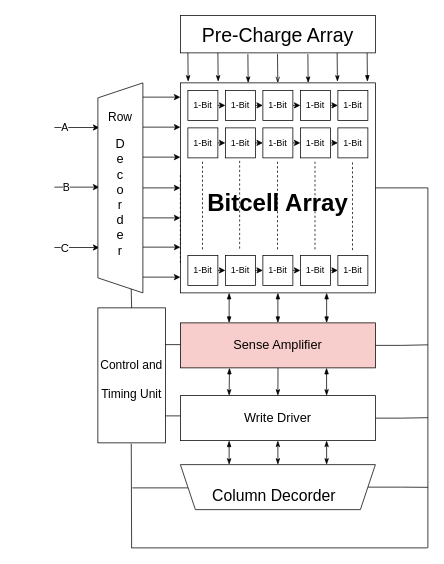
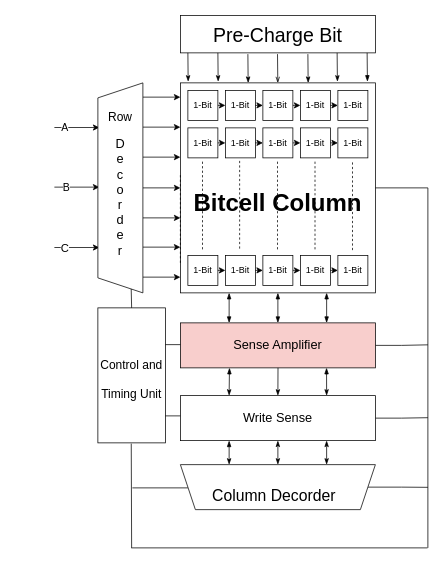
(278, 34) -> (278, 34)
(278, 203) -> (278, 203)
(278, 418) -> (278, 418)
